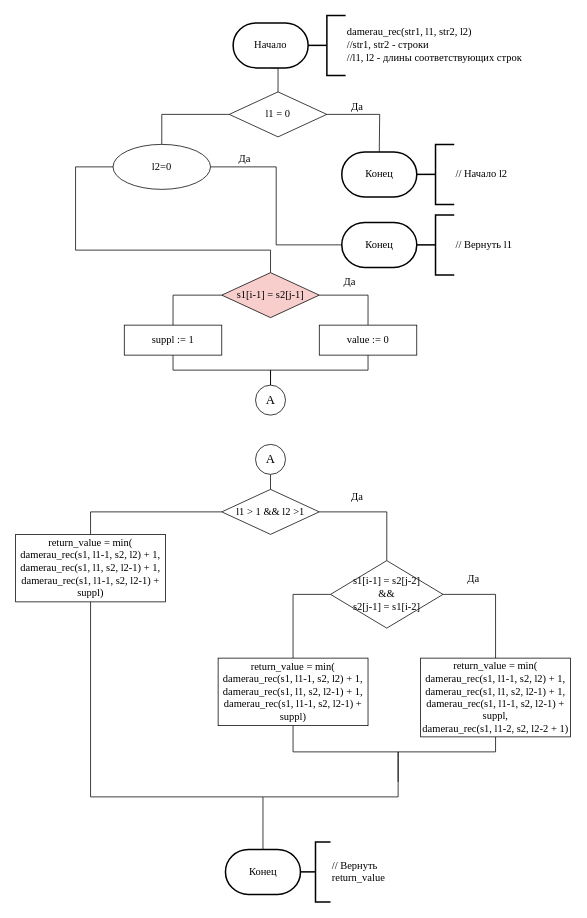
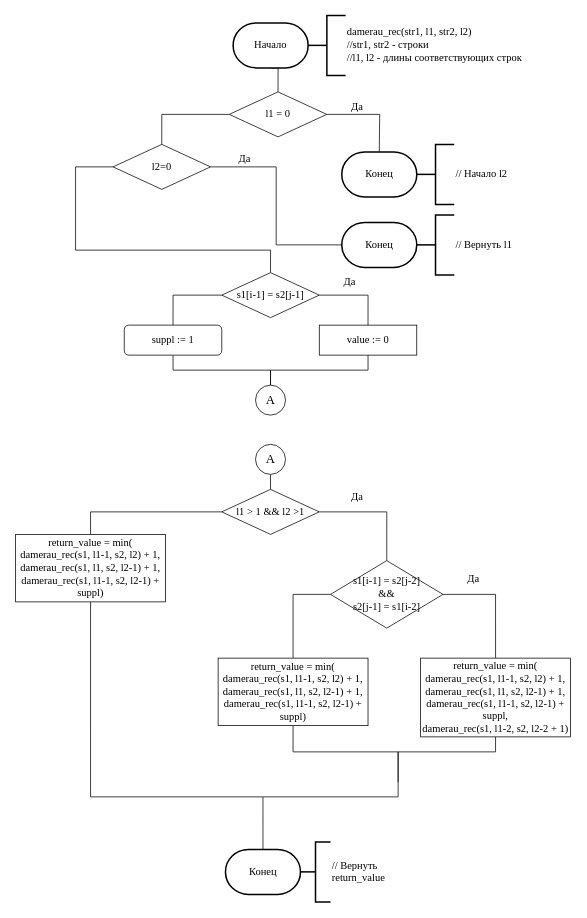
(162, 167) -> (162, 167)
(270, 295) -> (270, 295)
(173, 340) -> (173, 340)
